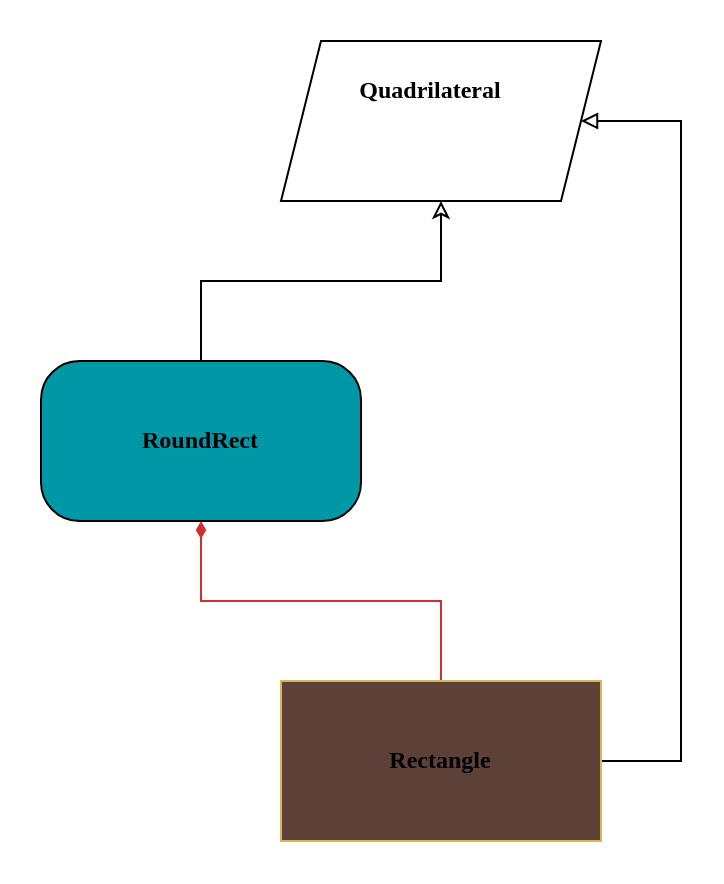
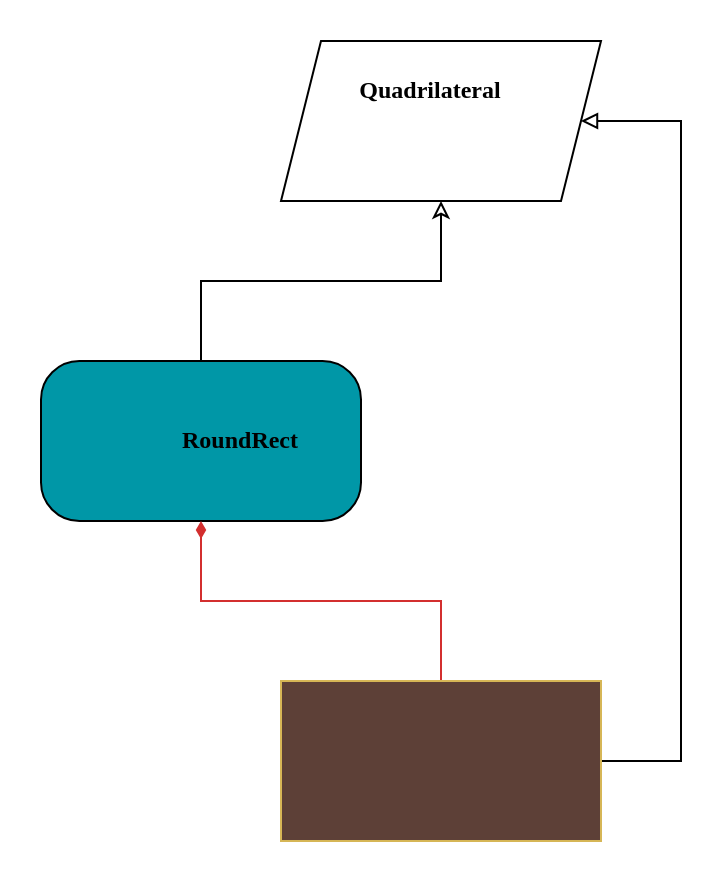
(201, 441) -> (241, 441)
(441, 761) -> none
